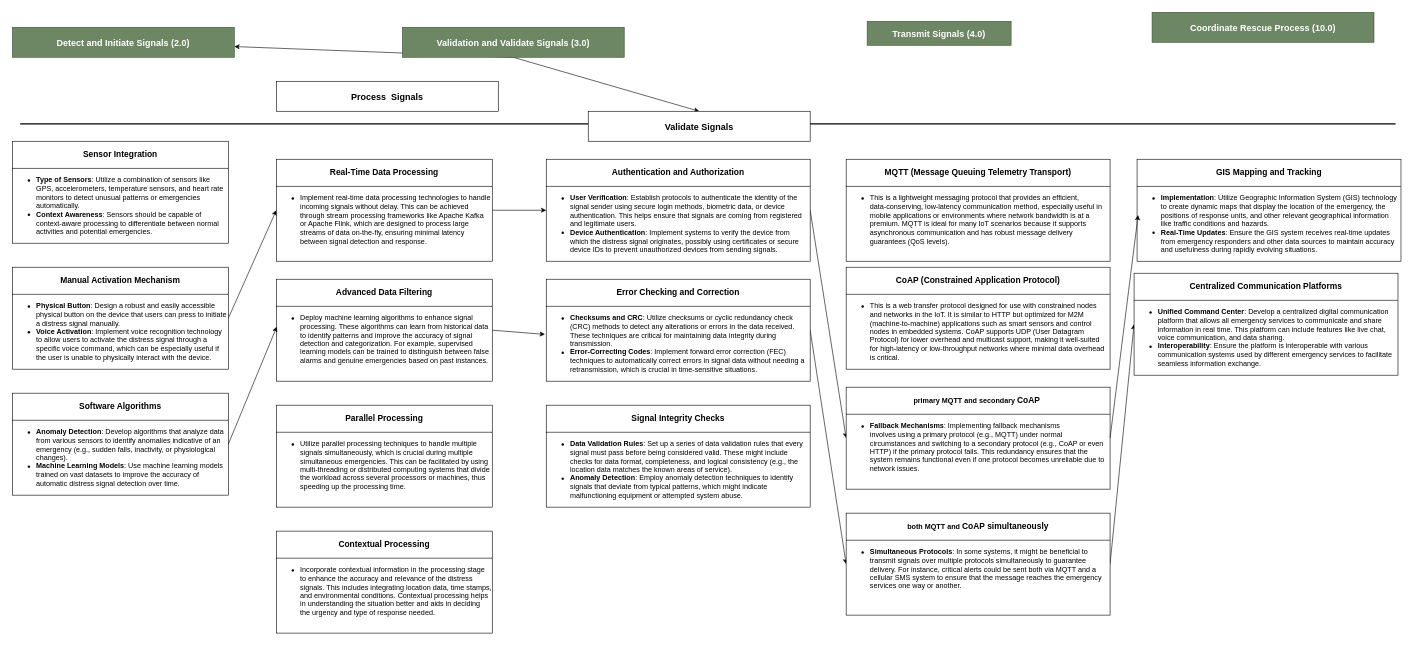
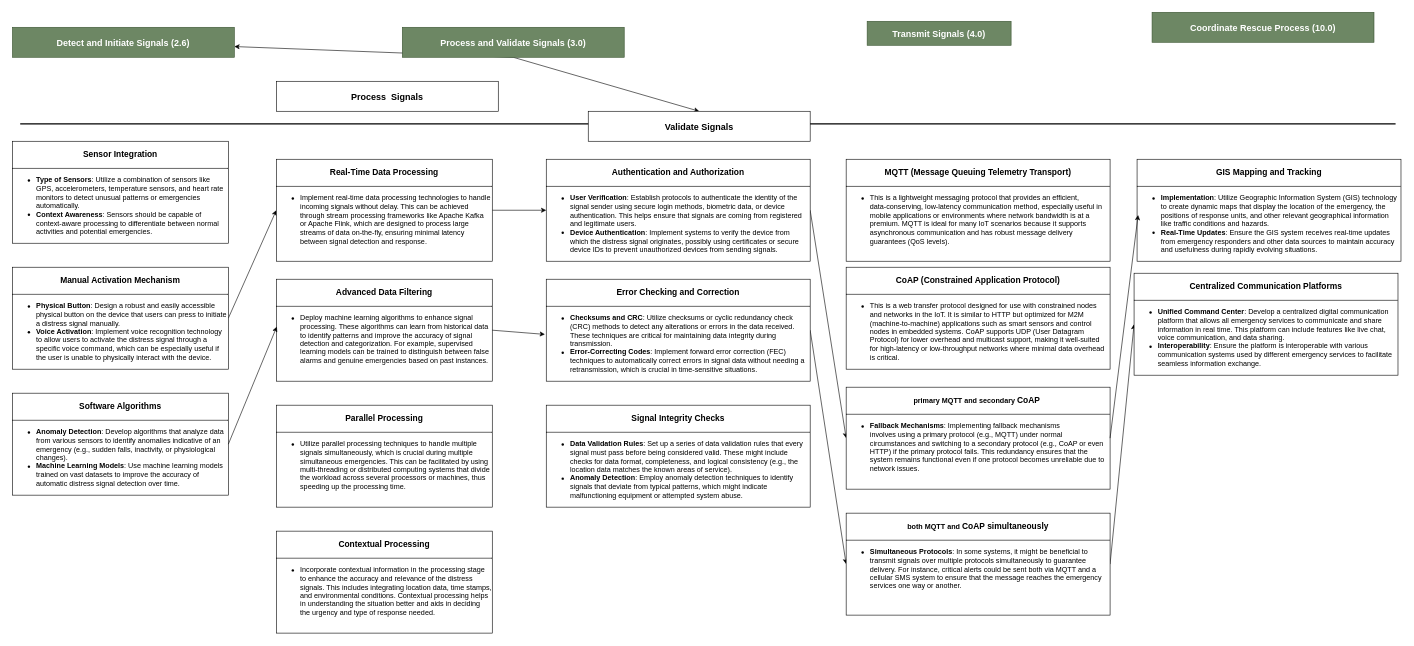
(123, 42) -> (123, 42)
(513, 42) -> (513, 42)
